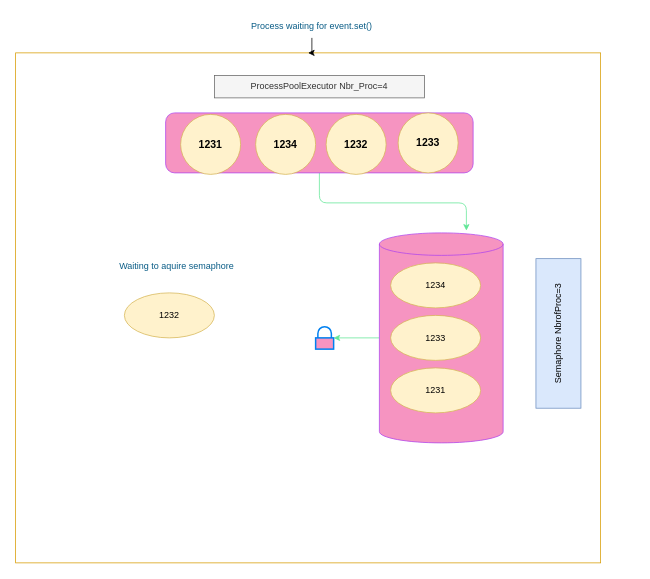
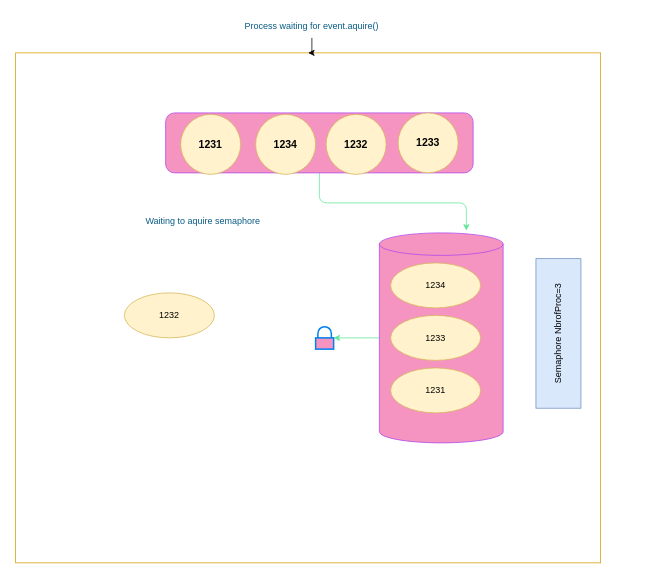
(312, 27) -> (312, 27)
(319, 87) -> none
(177, 267) -> (203, 222)
